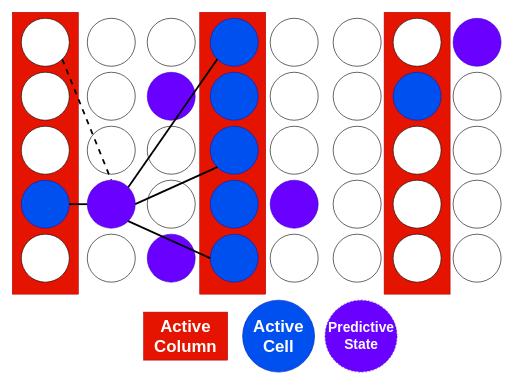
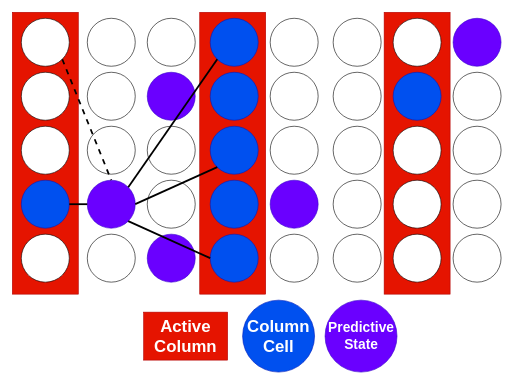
(279, 336) -> (279, 336)
(361, 336) -> (361, 336)
